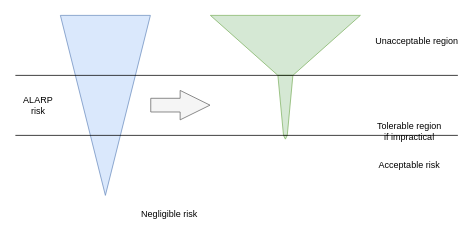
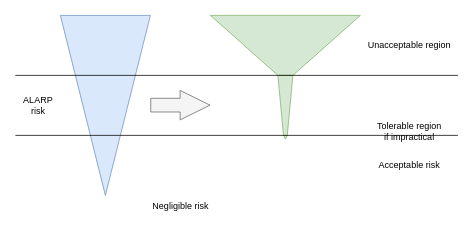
(417, 42) -> (409, 45)
(169, 214) -> (180, 207)
